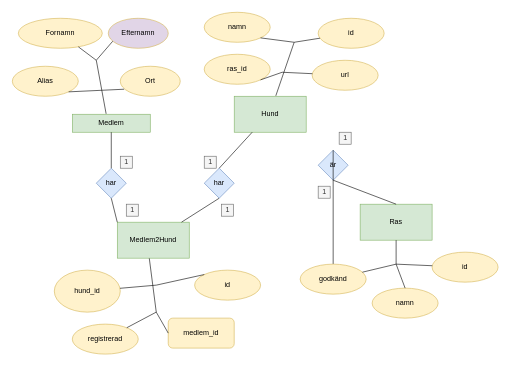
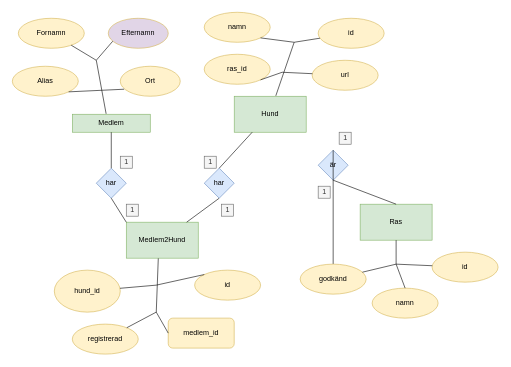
(60, 33) -> (51, 33)
(153, 240) -> (162, 240)
